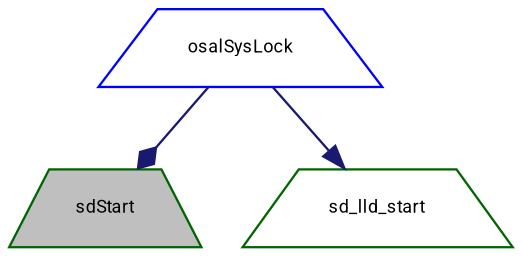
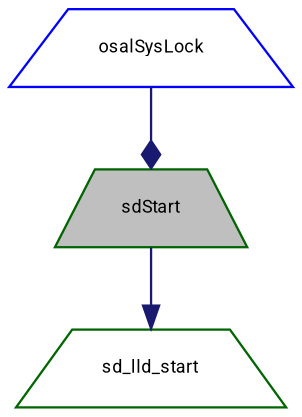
(301, 119) -> (151, 276)
